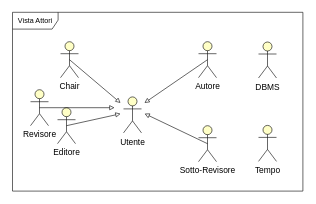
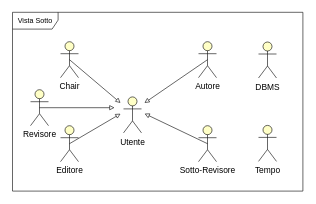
(35, 21) -> (35, 21)
(66, 126) -> (69, 144)
